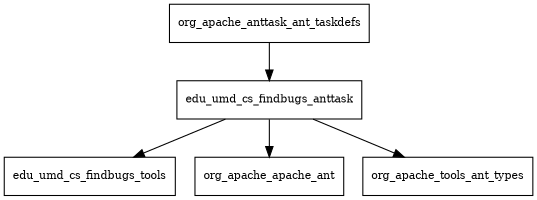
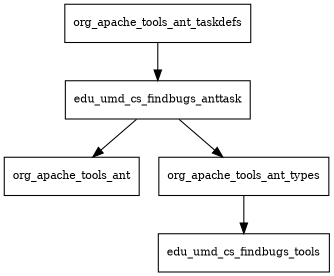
(269, 23) -> (158, 23)
(185, 136) -> (244, 209)
(269, 176) -> (72, 176)
